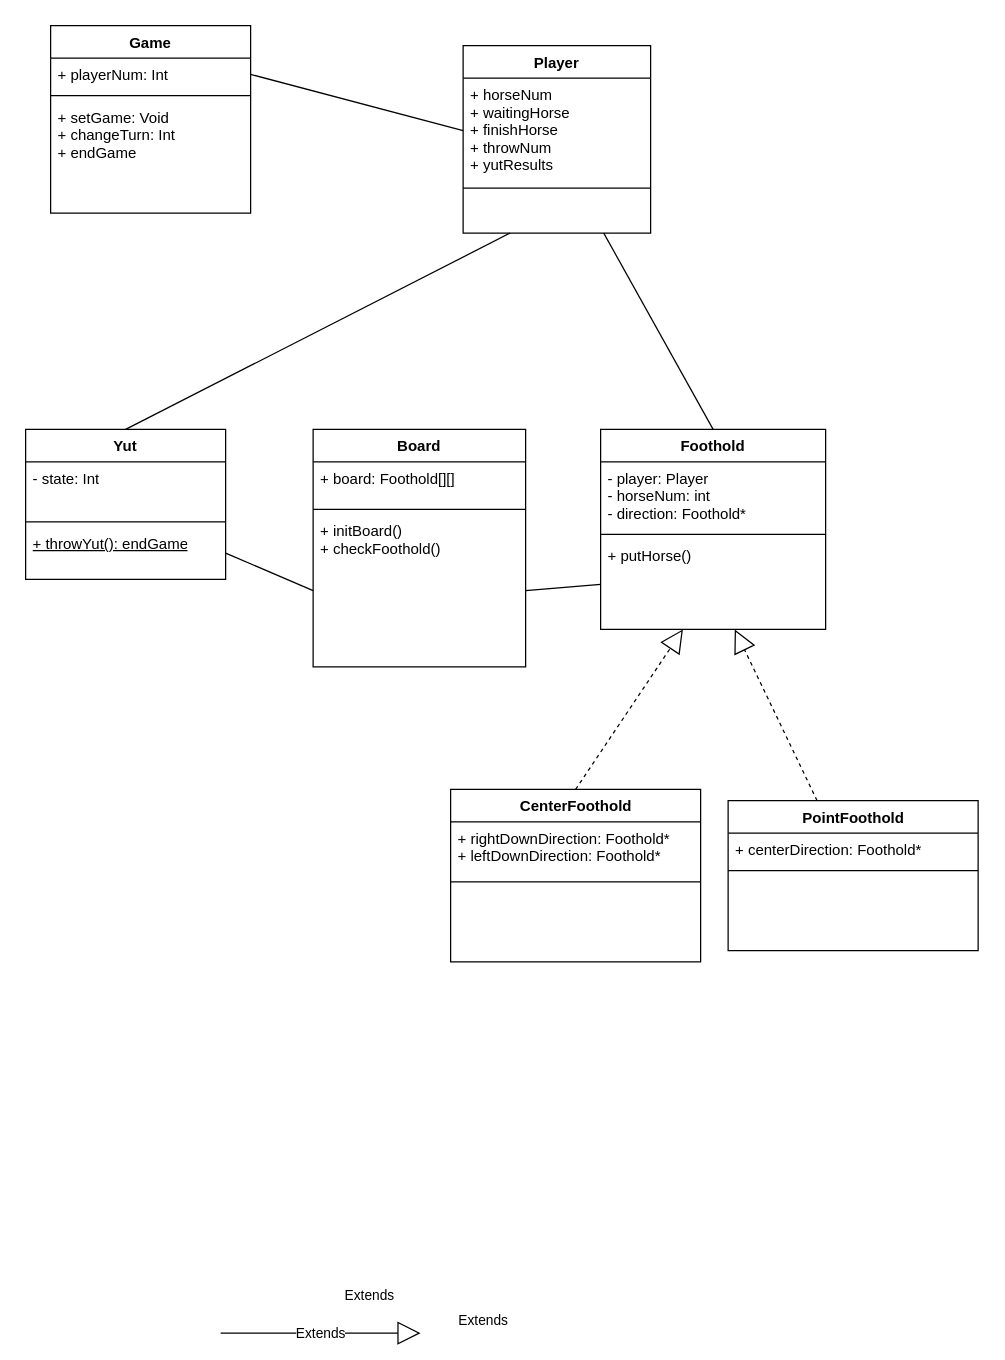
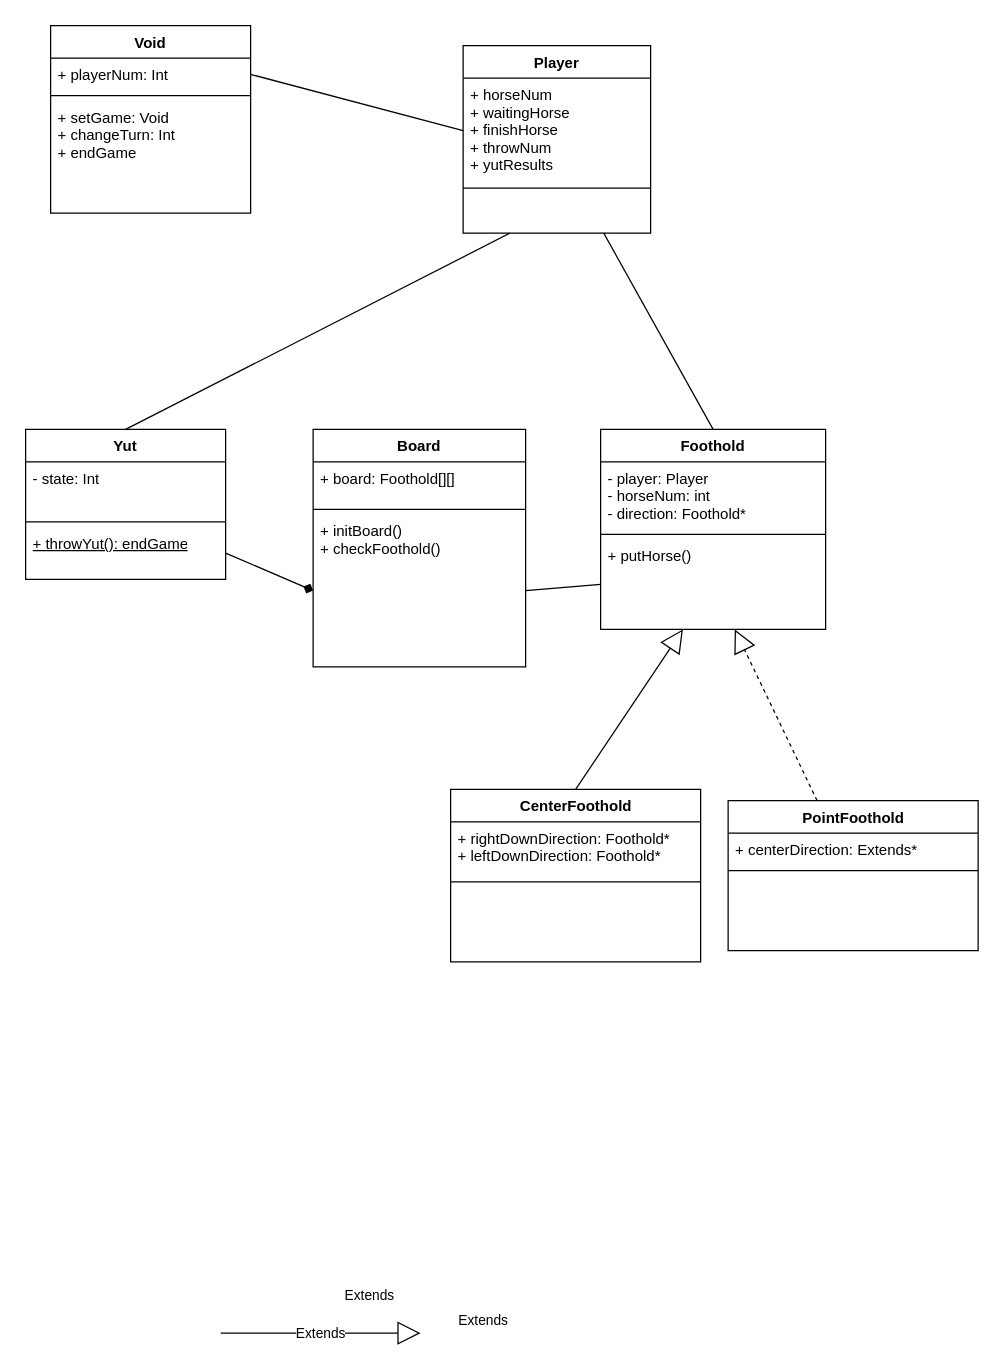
(150, 43) -> (150, 43)
(307, 588) -> (303, 586)
(623, 719) -> (623, 719)
(841, 850) -> (839, 850)
